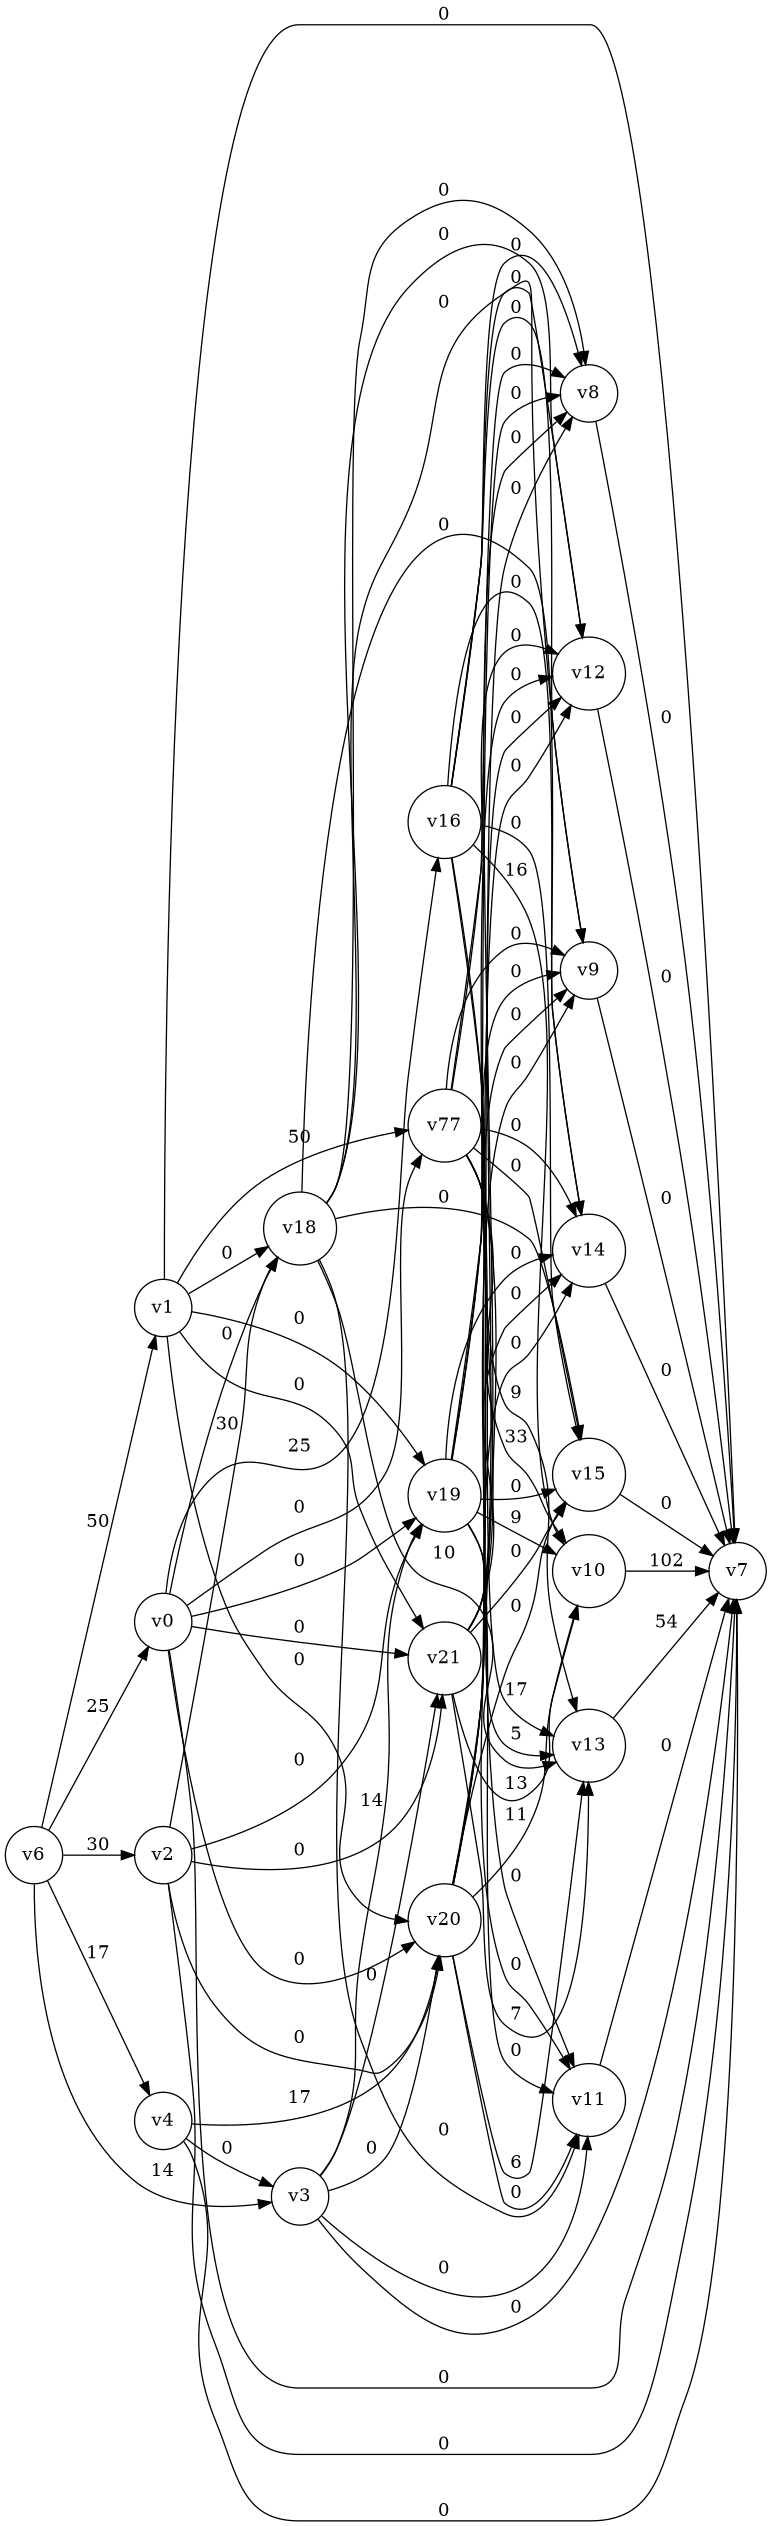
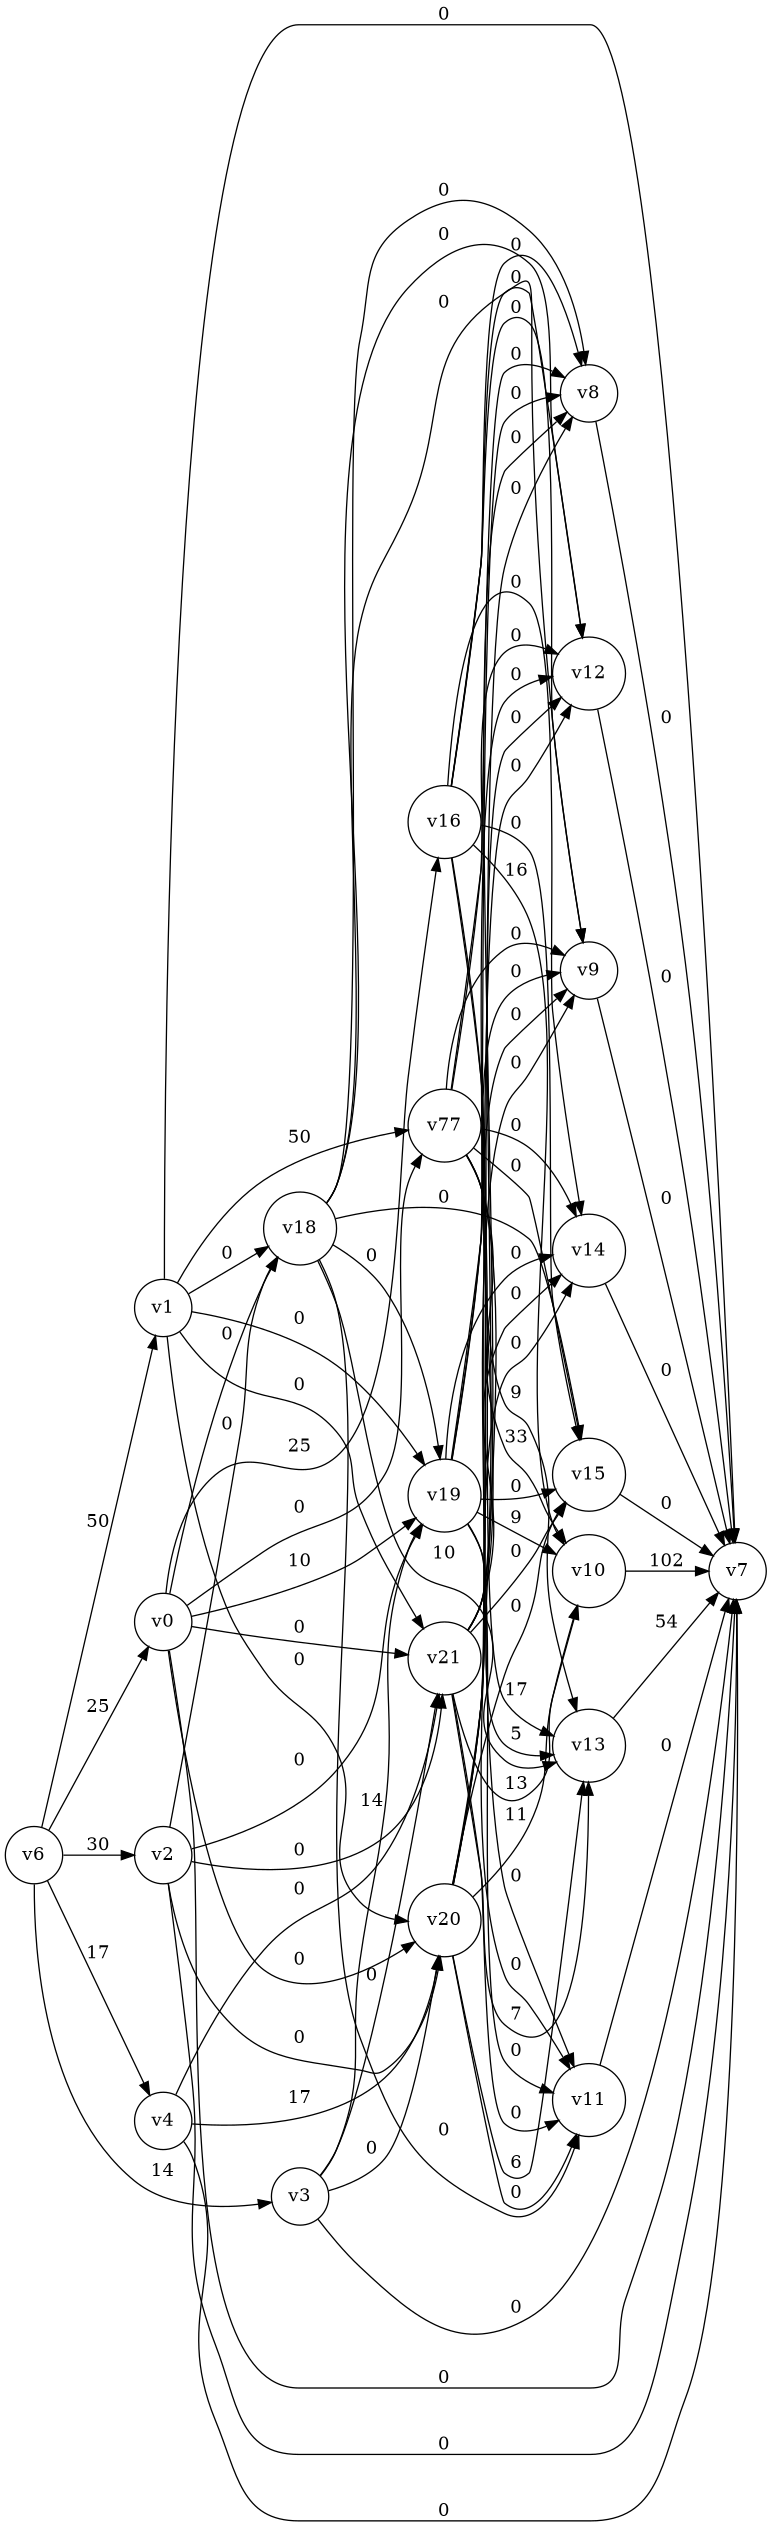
(467, 536) -> (410, 1338)
(228, 1425) -> (228, 1425)
(300, 1561) -> (300, 1561)
(222, 2162) -> (321, 1908)
(489, 2295) -> (489, 2039)
